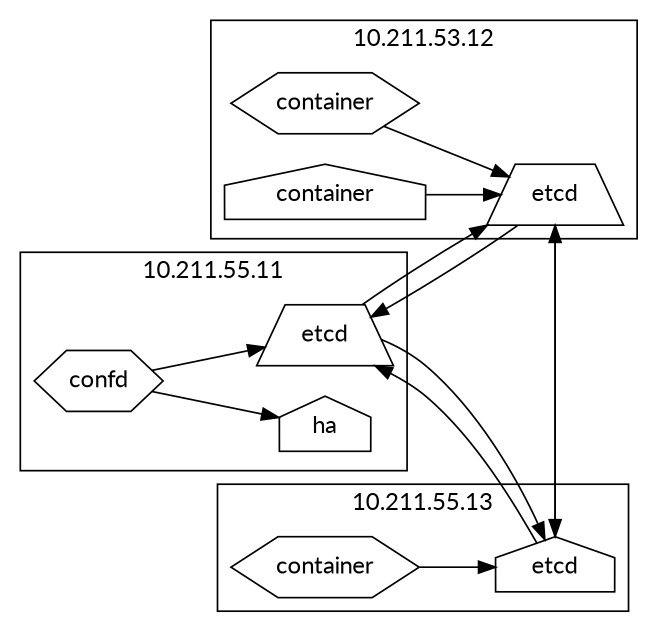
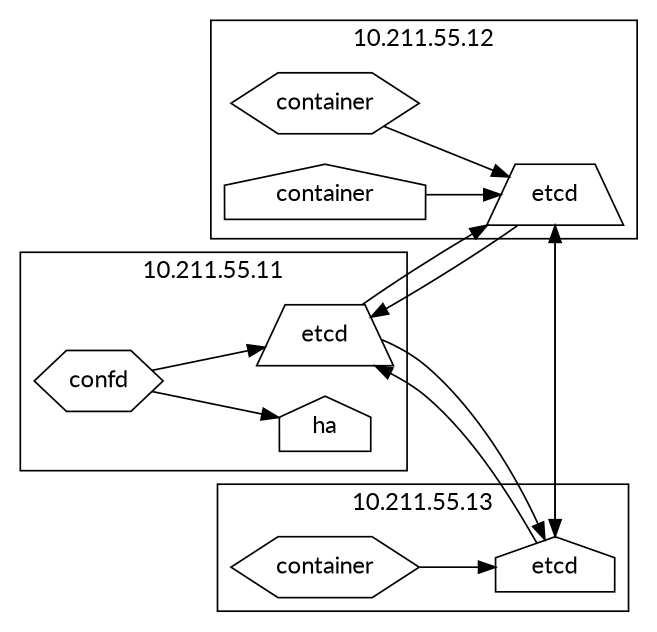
(424, 40) -> (424, 40)
